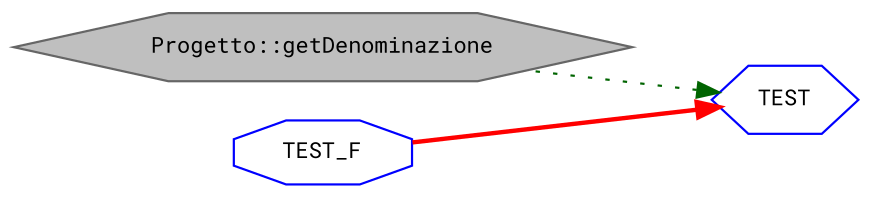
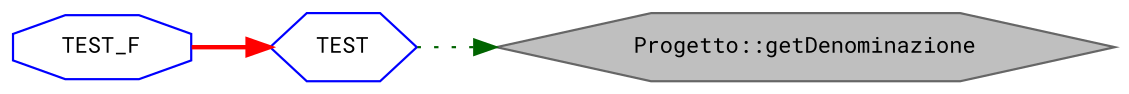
(612, 80) -> (445, 47)
